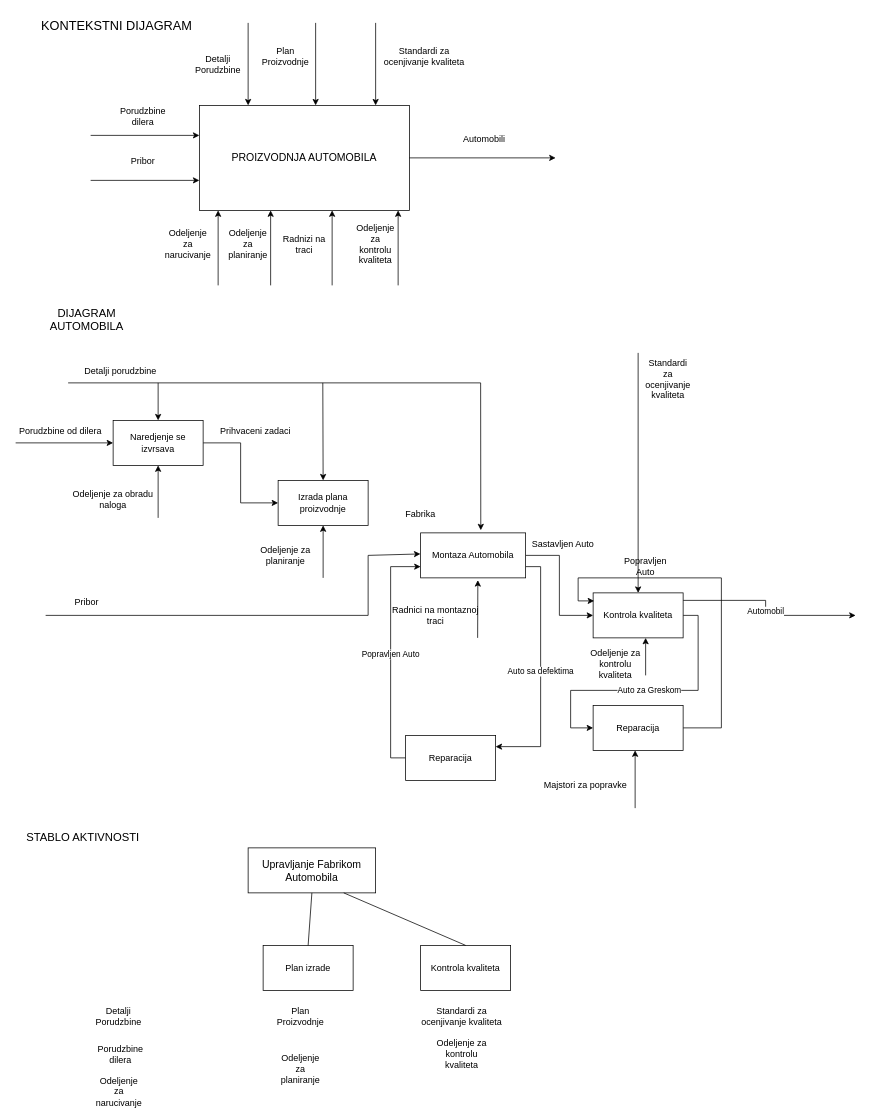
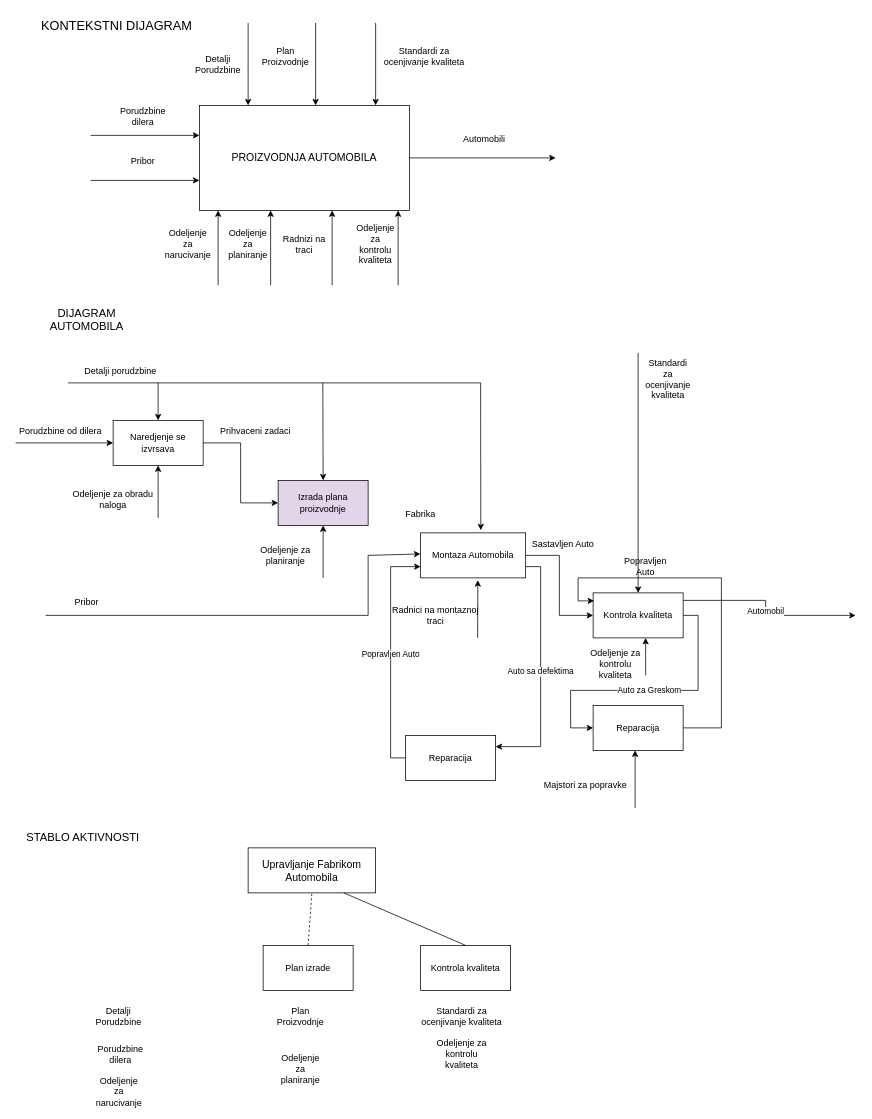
(323, 503) -> (323, 503)
(310, 919) -> (310, 919)
